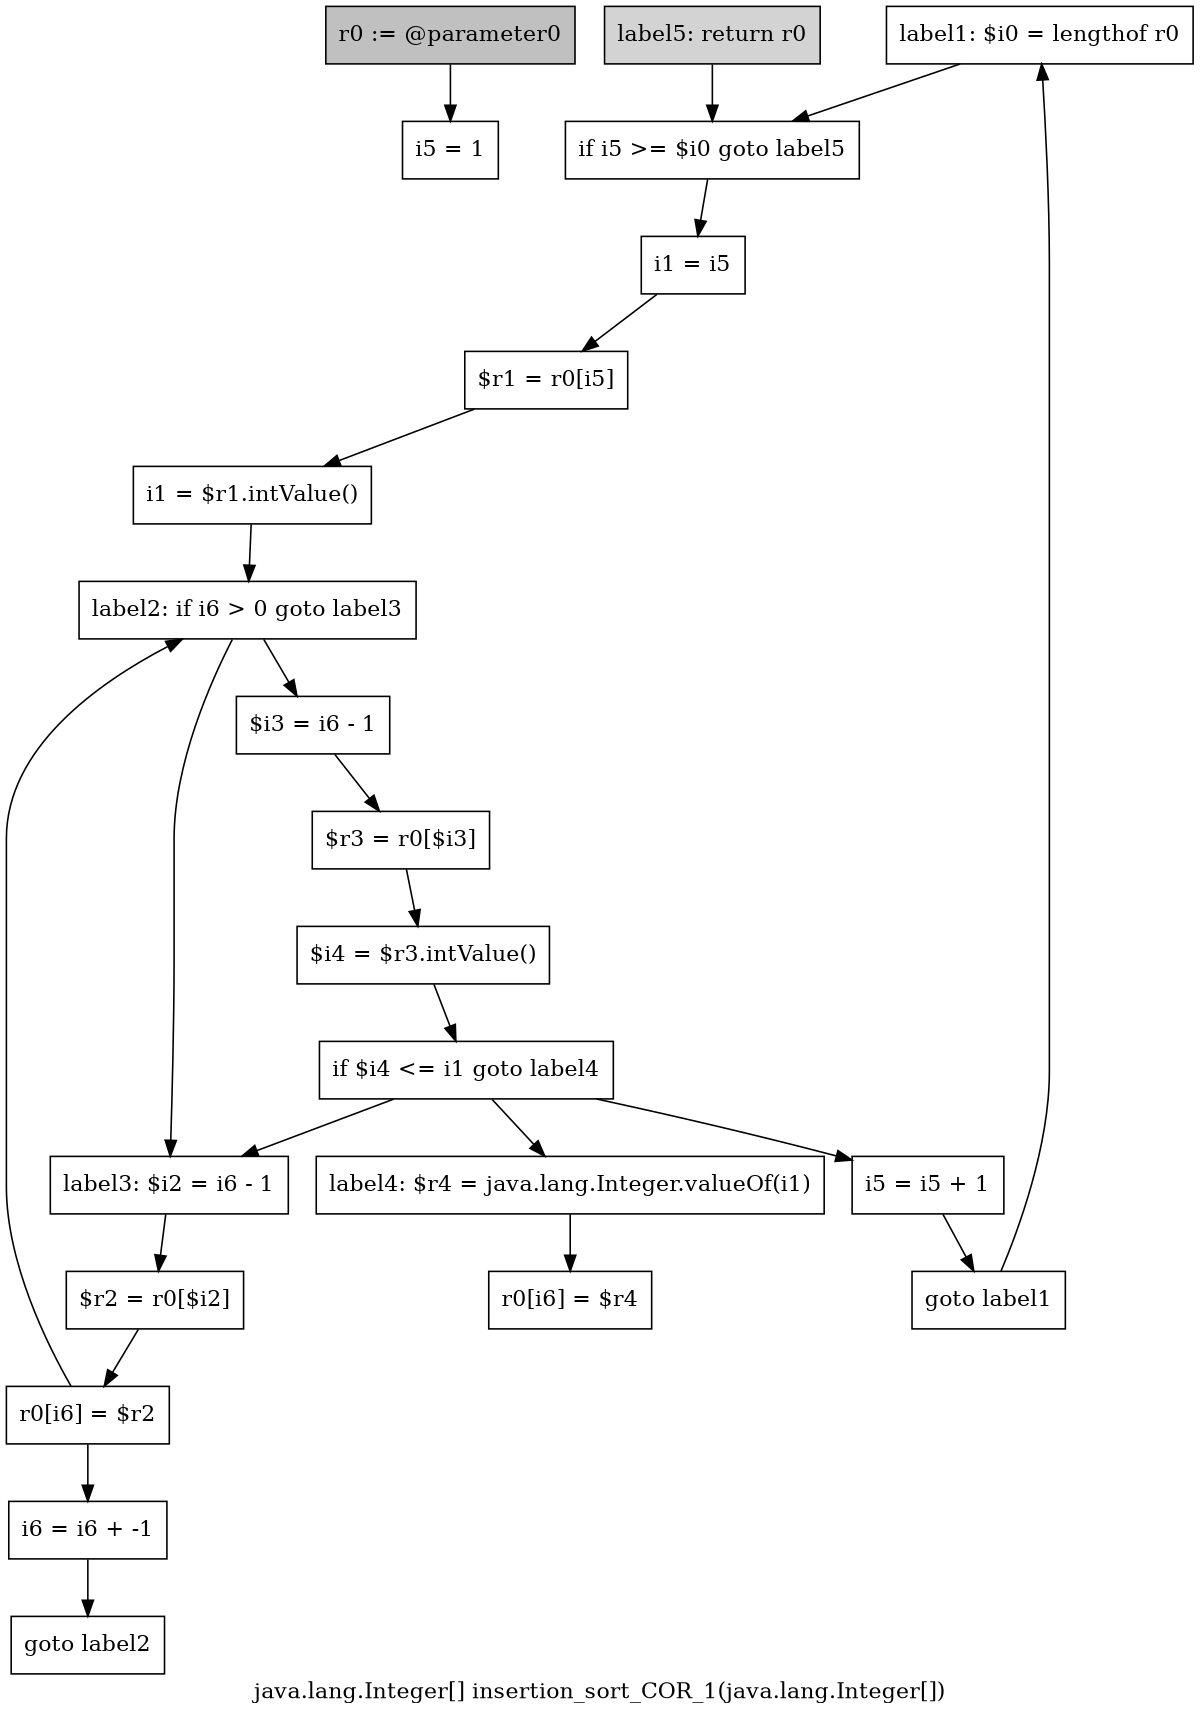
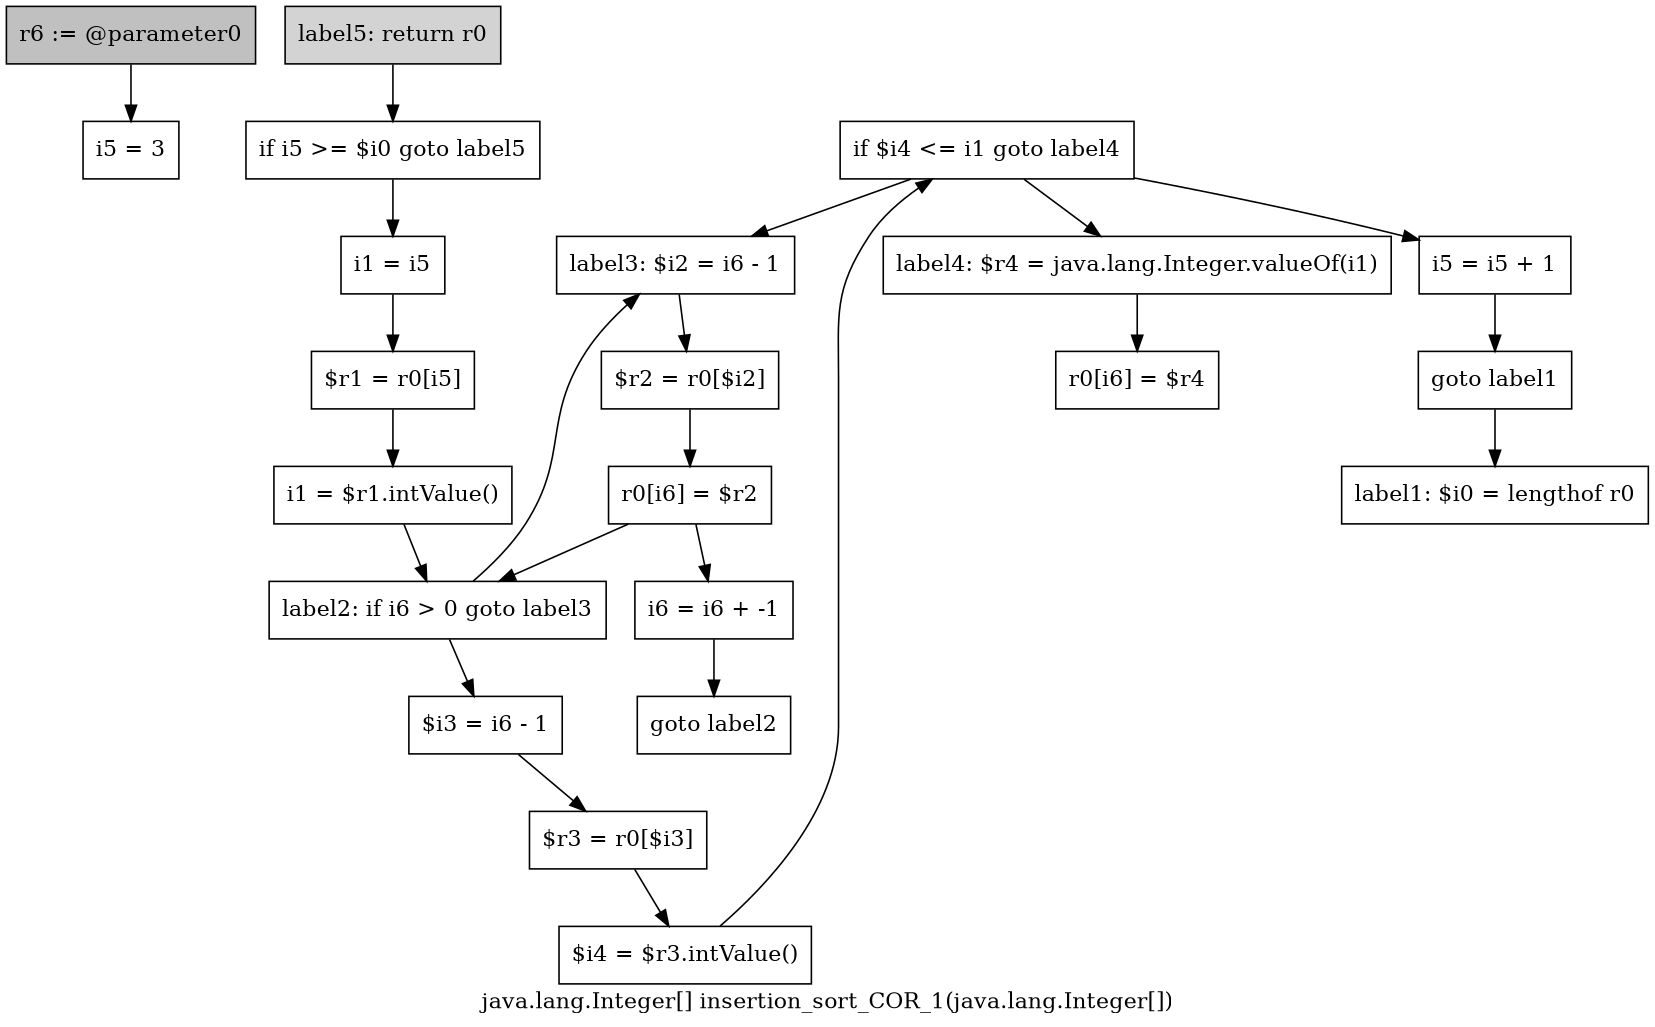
(450, 35) -> (131, 35)
(884, 90) -> none
(450, 150) -> (131, 150)
